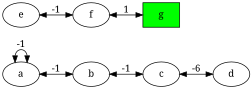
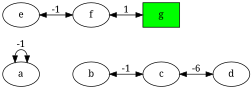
(56, 74) -> none
